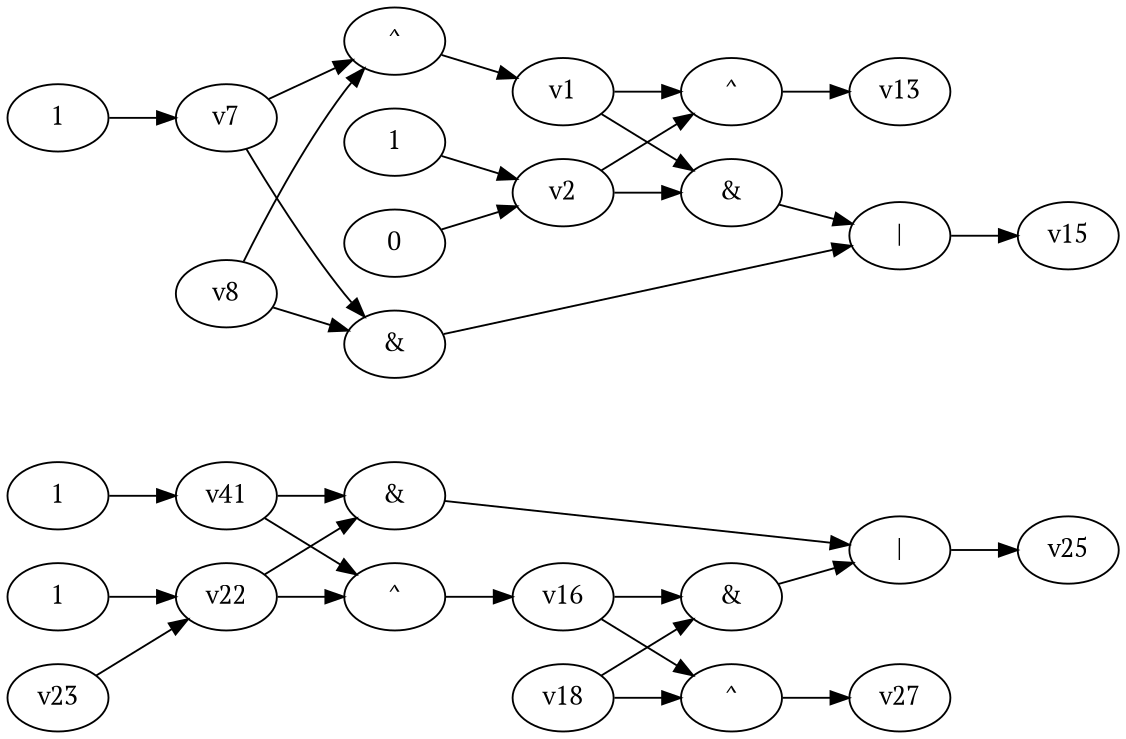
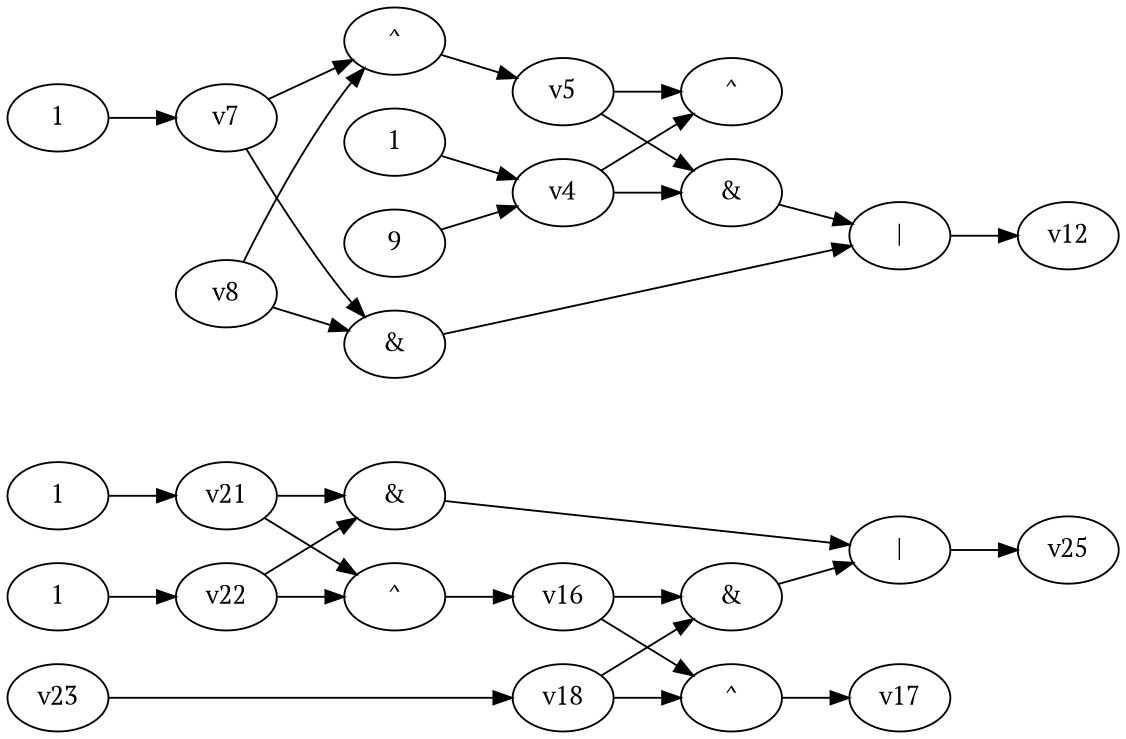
(563, 92) -> (563, 92)
(900, 92) -> none
(563, 193) -> (563, 193)
(1068, 236) -> (1068, 236)
(395, 243) -> (395, 243)
(226, 496) -> (226, 496)
(134, 652) -> (301, 698)
(900, 698) -> (900, 698)
